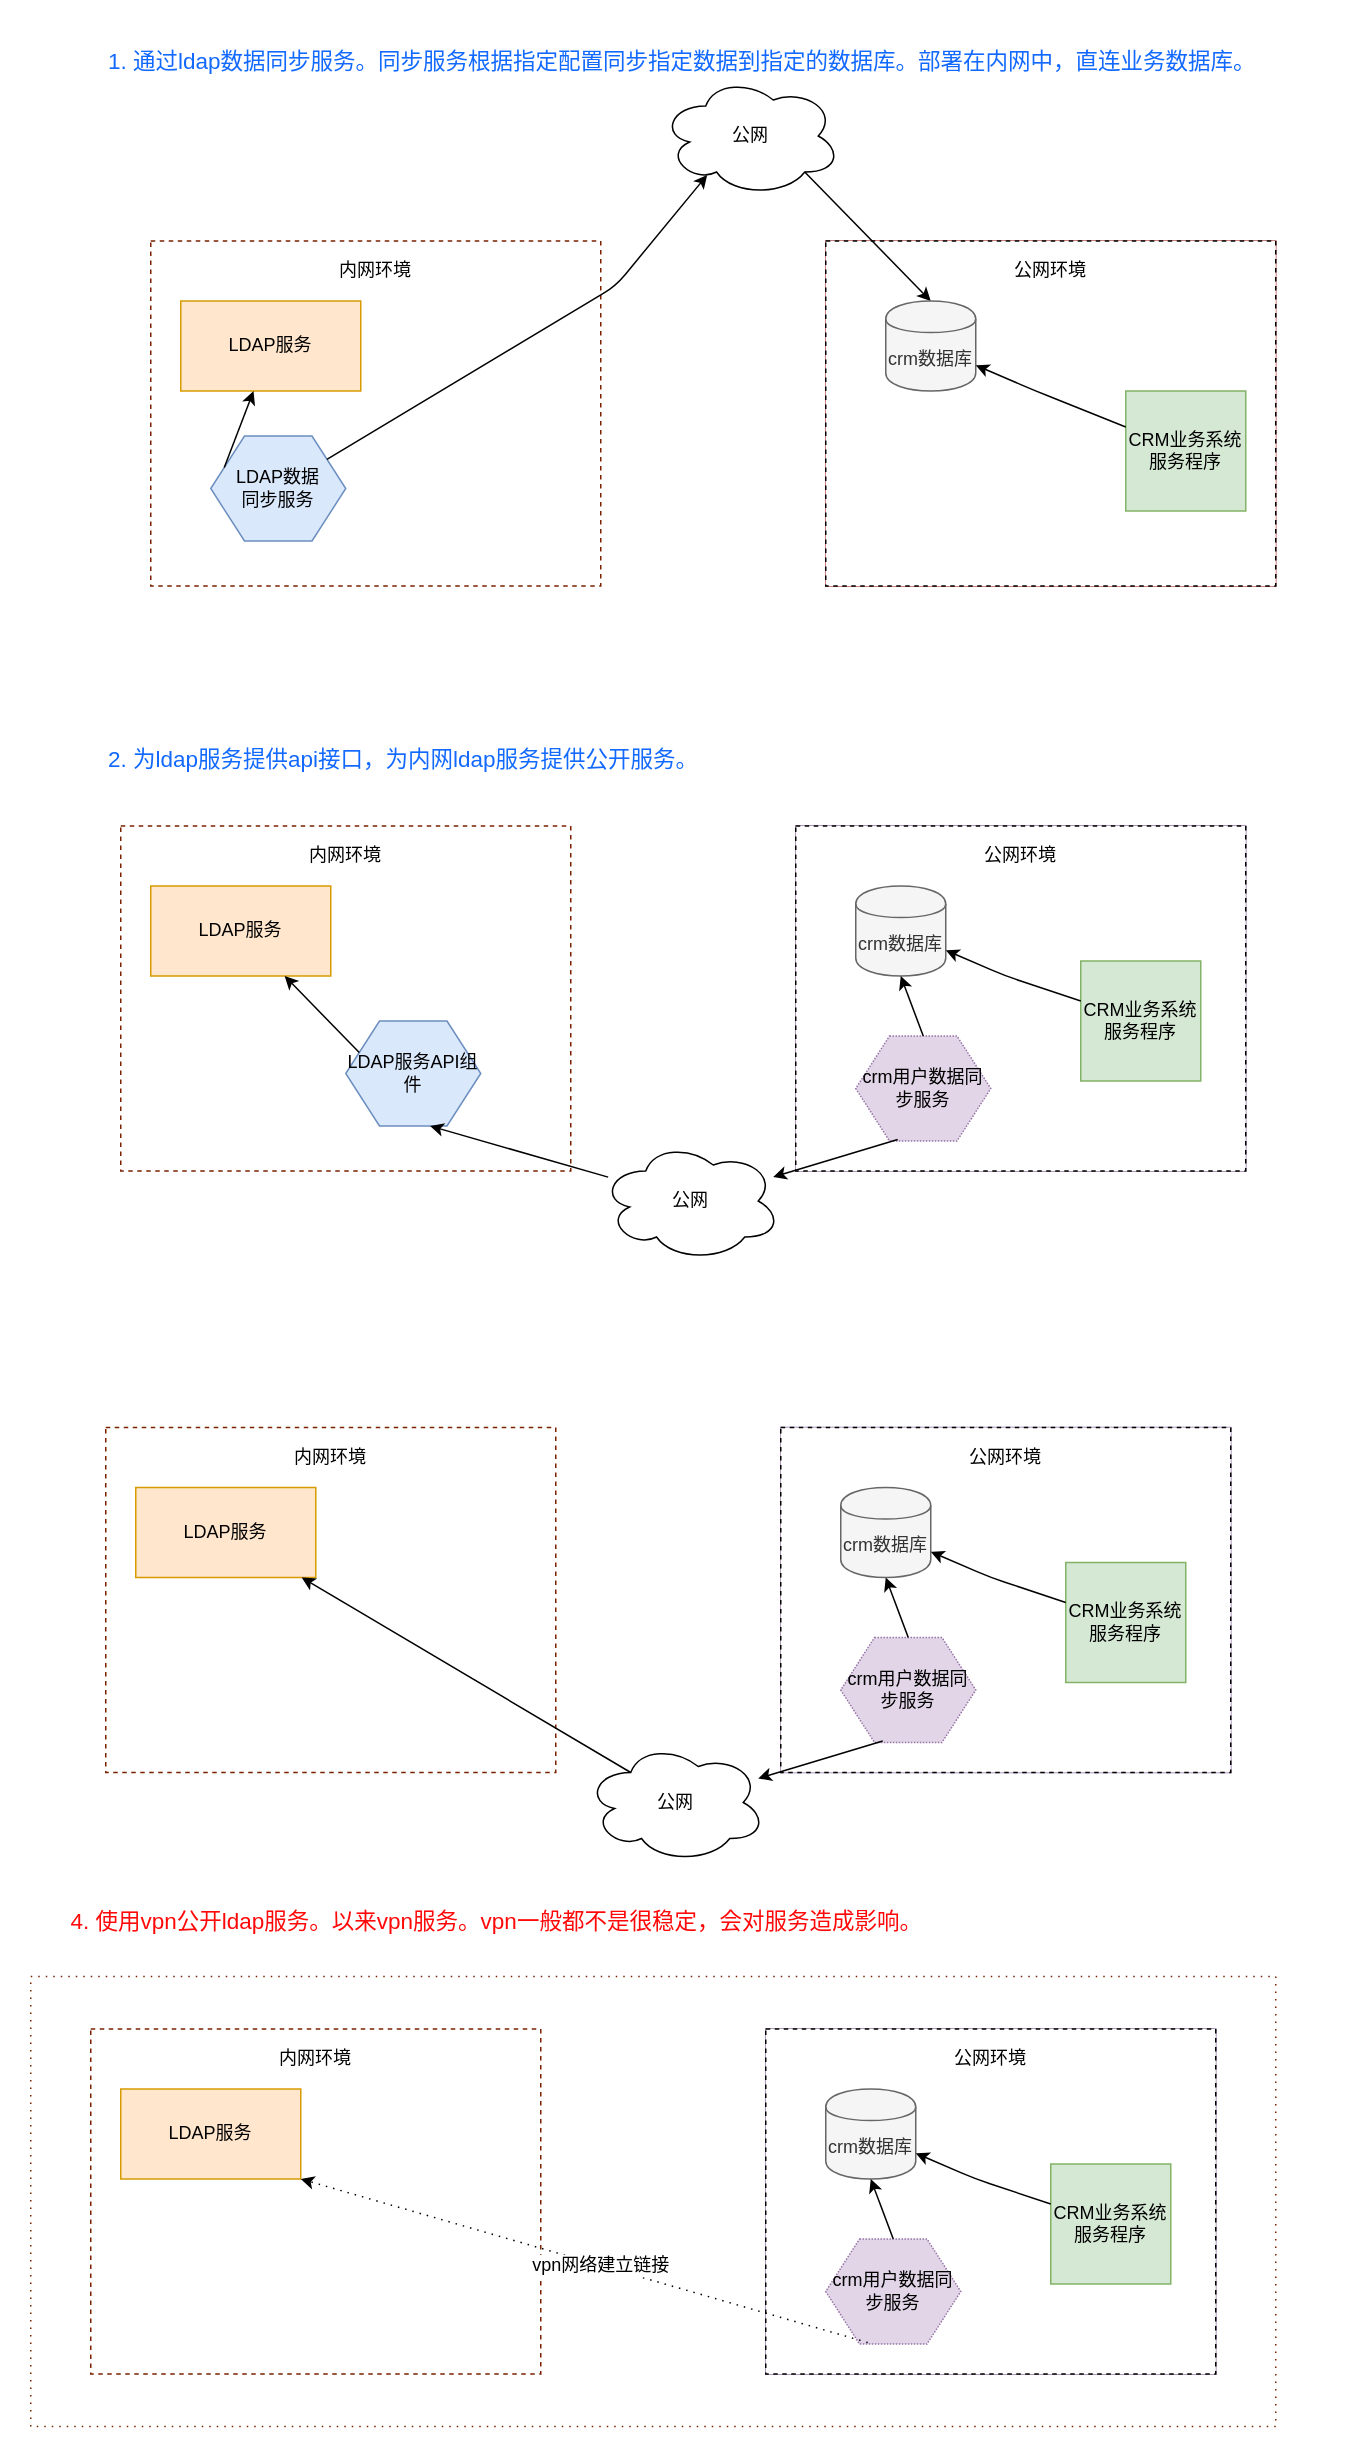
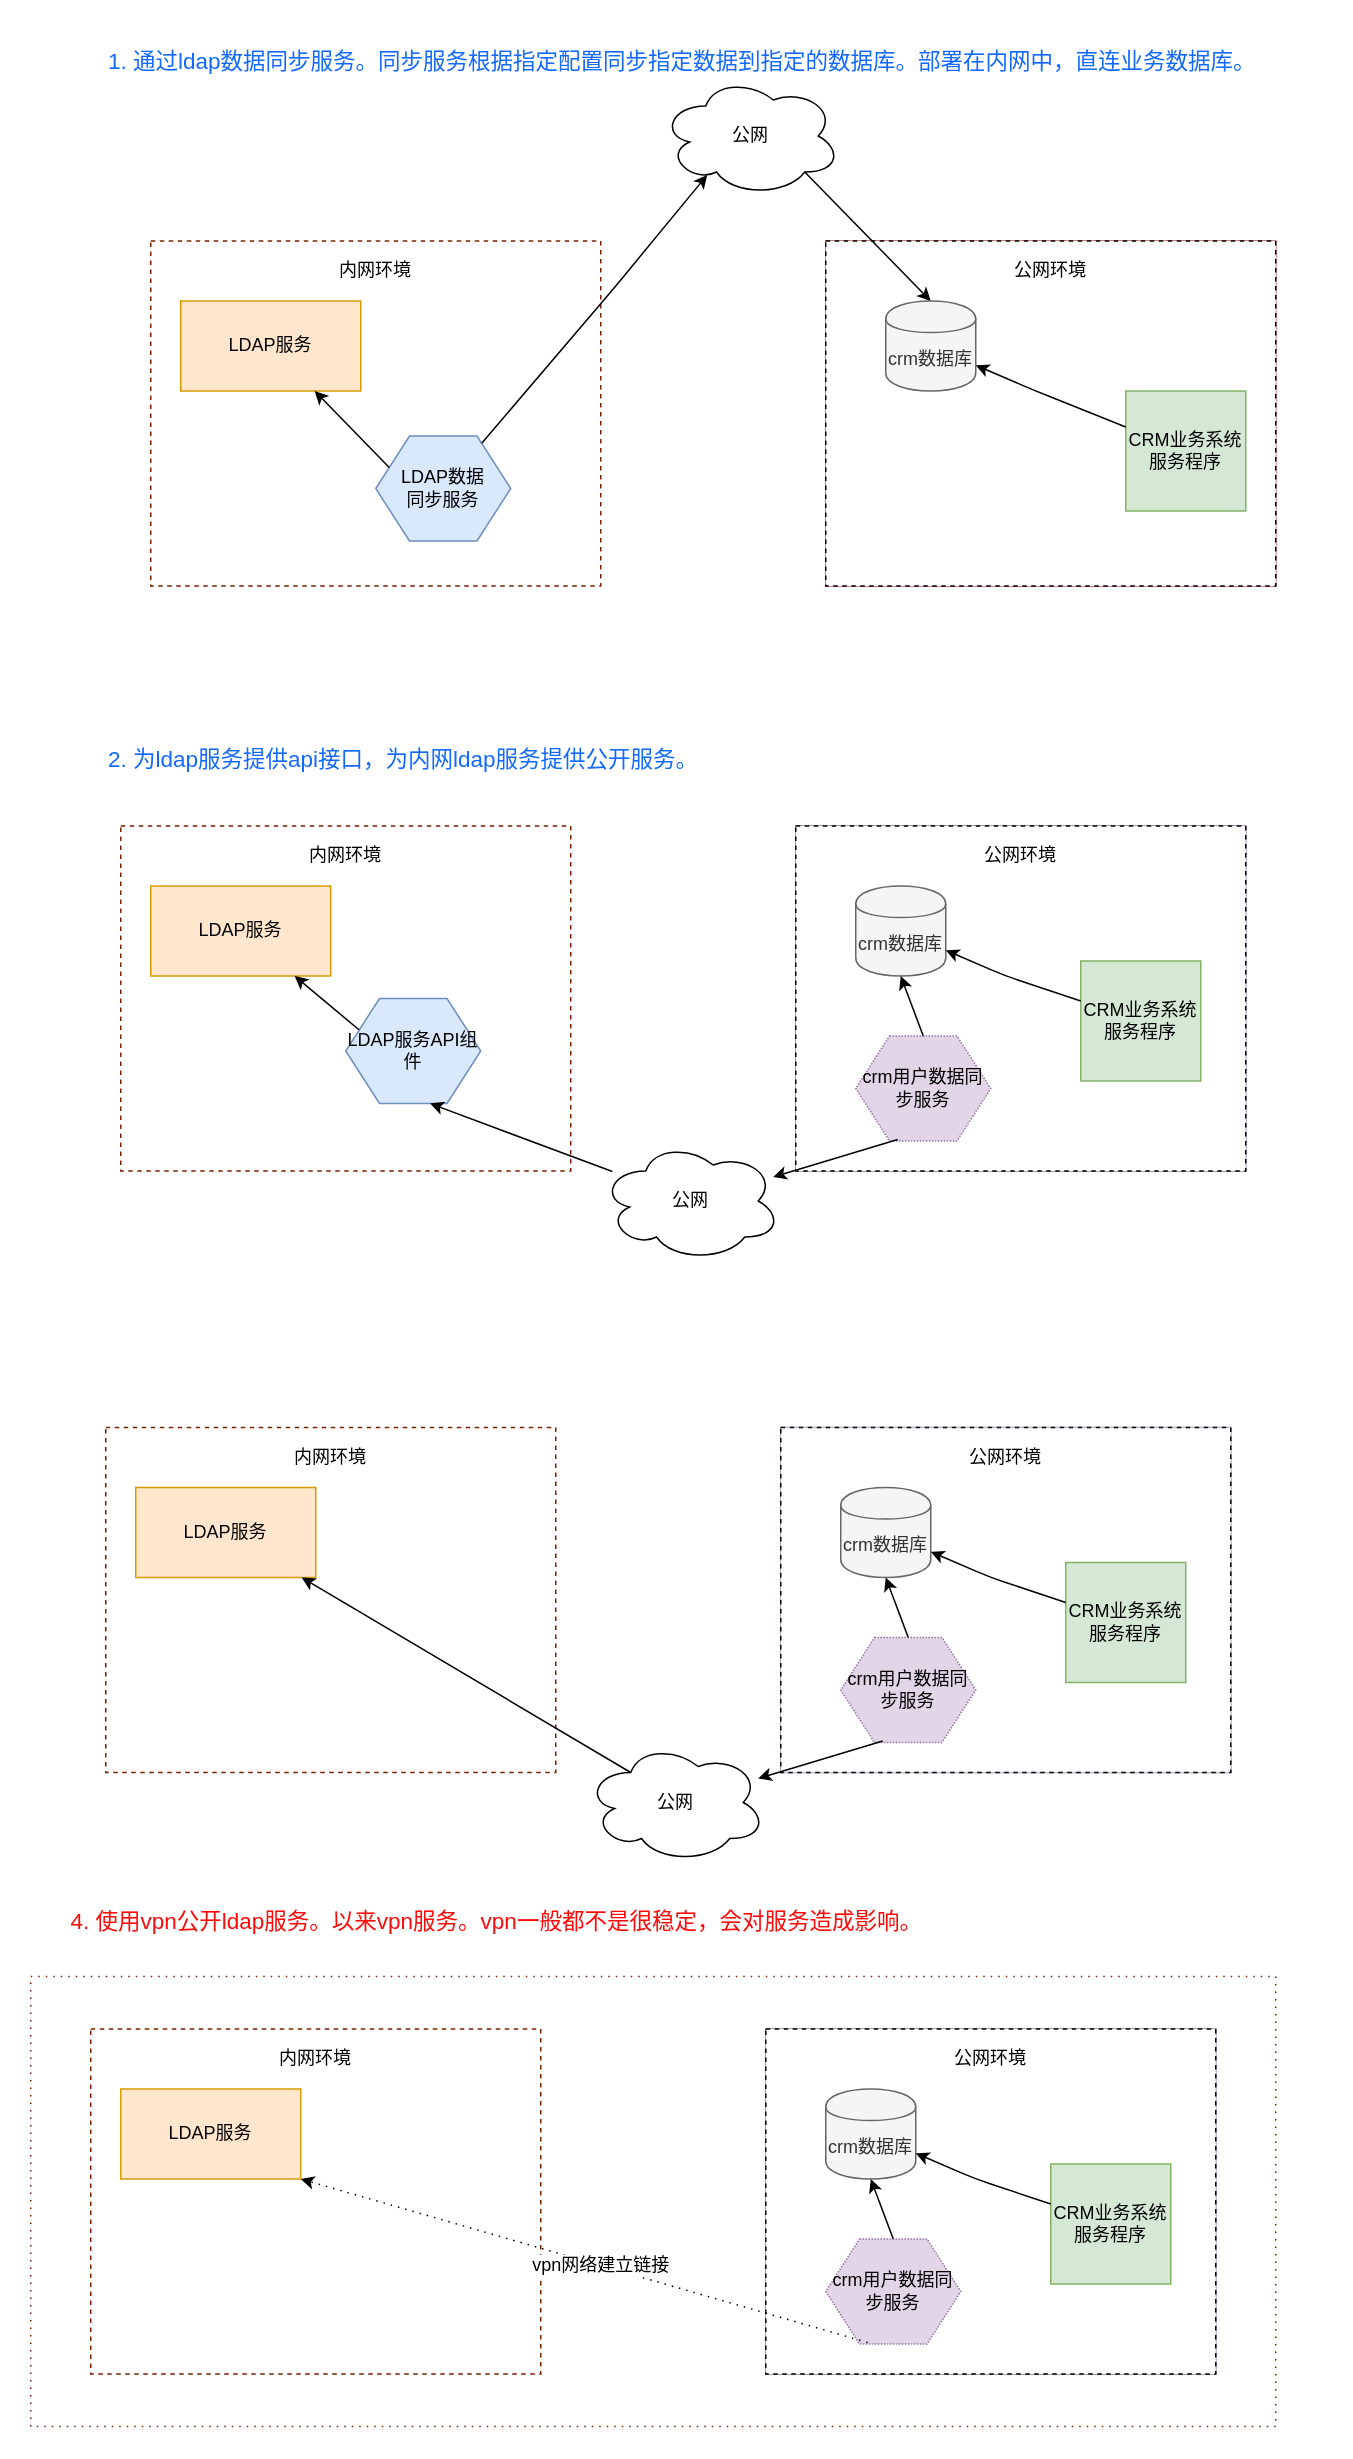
(278, 488) -> (443, 488)
(413, 1073) -> (413, 1051)
